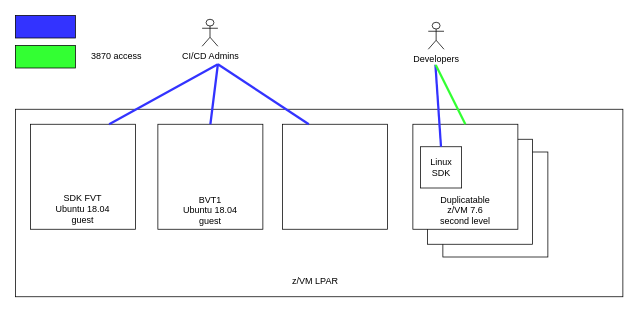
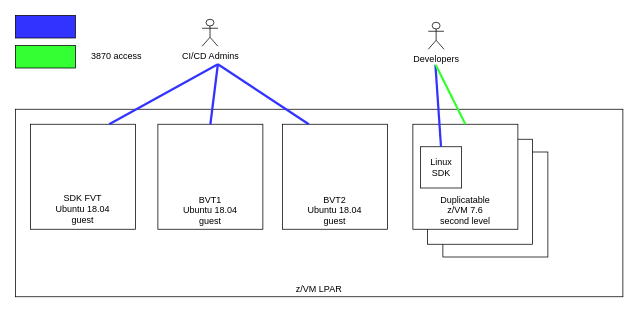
none -> (335, 210)
(315, 282) -> (319, 289)
